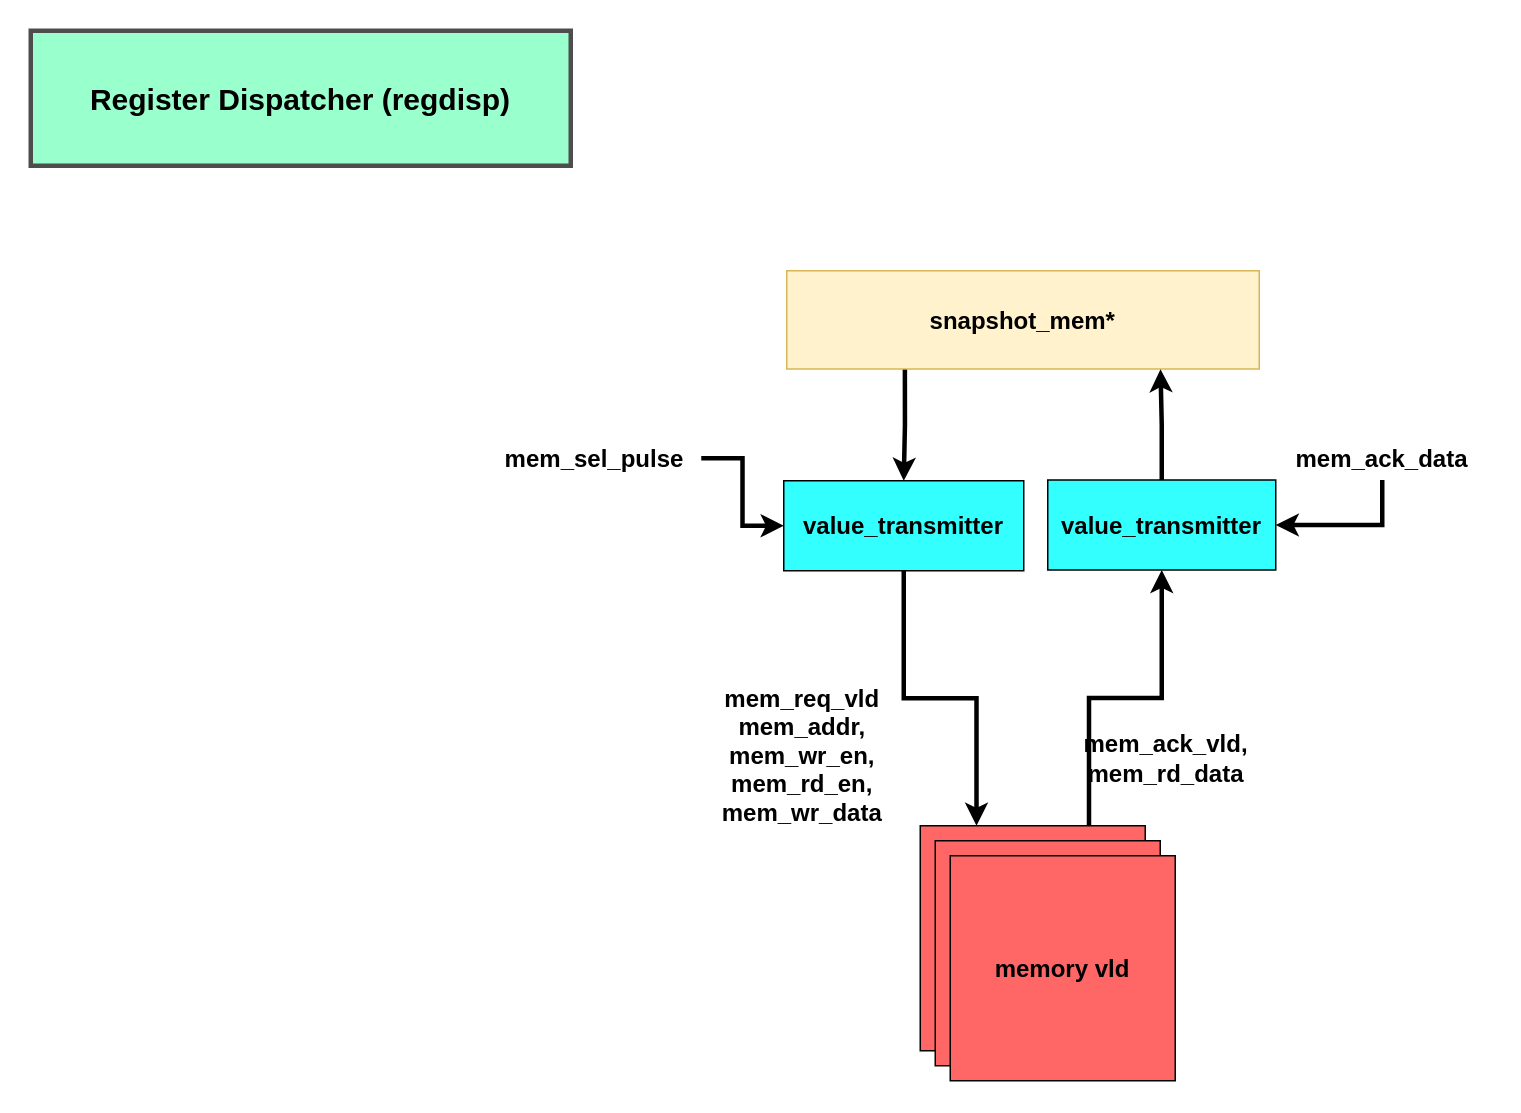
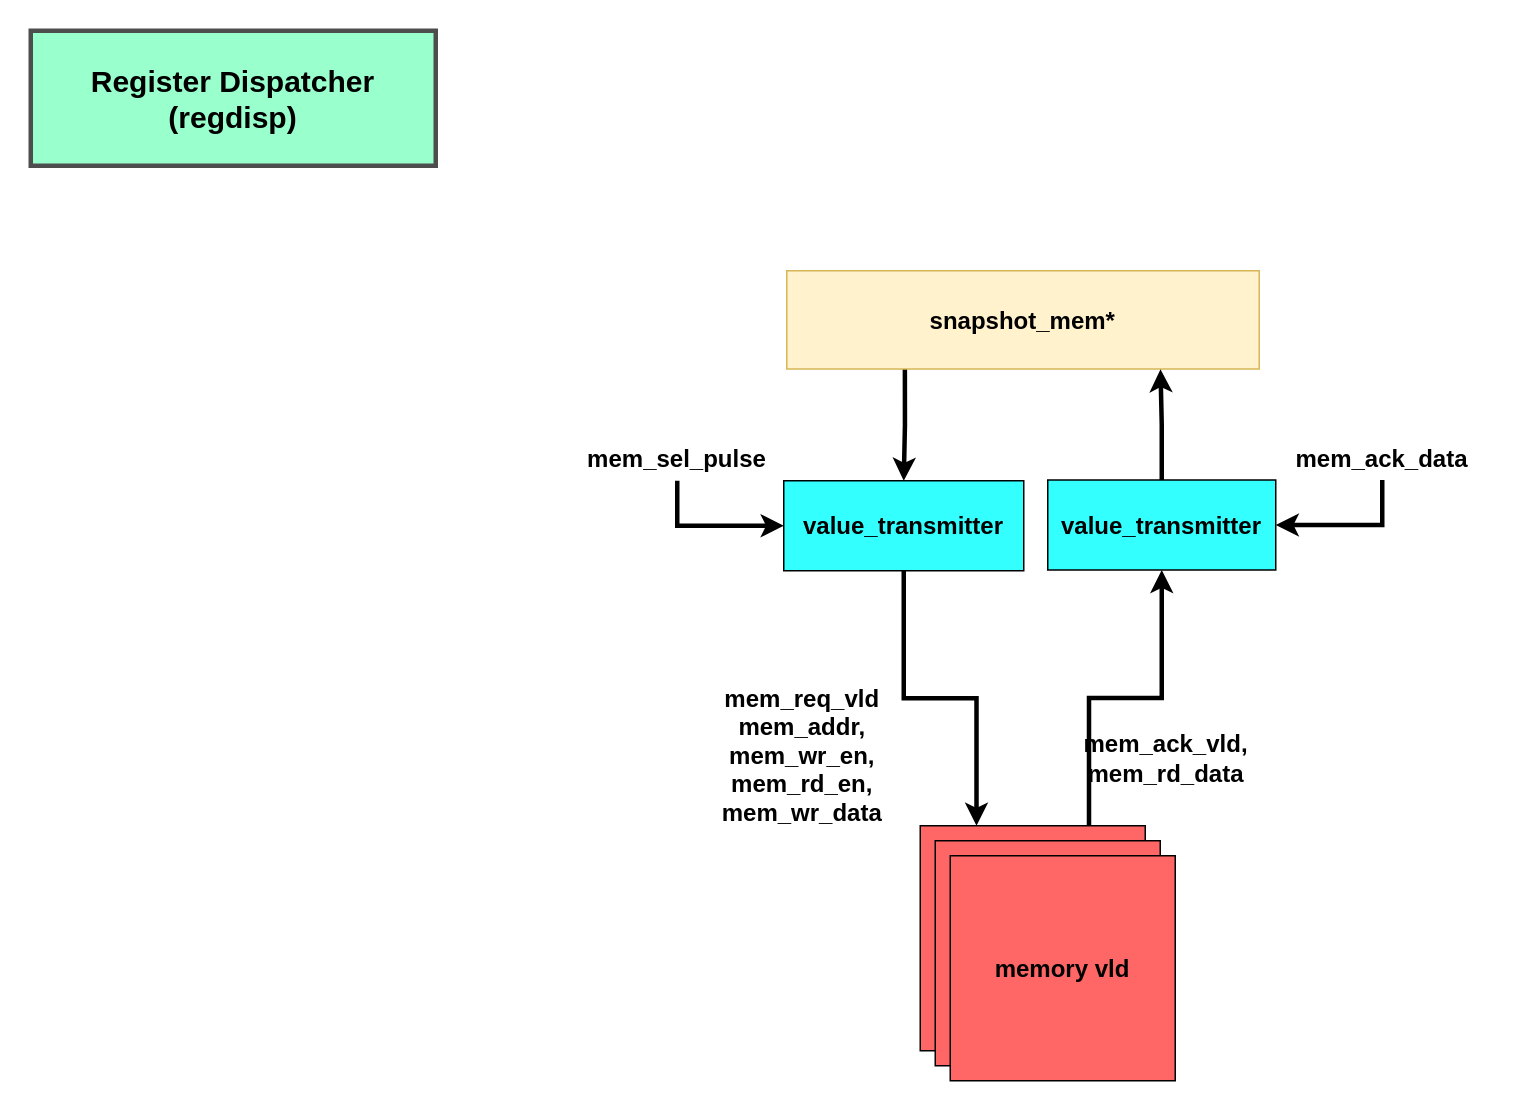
(301, 98) -> (233, 98)
(595, 458) -> (677, 458)
